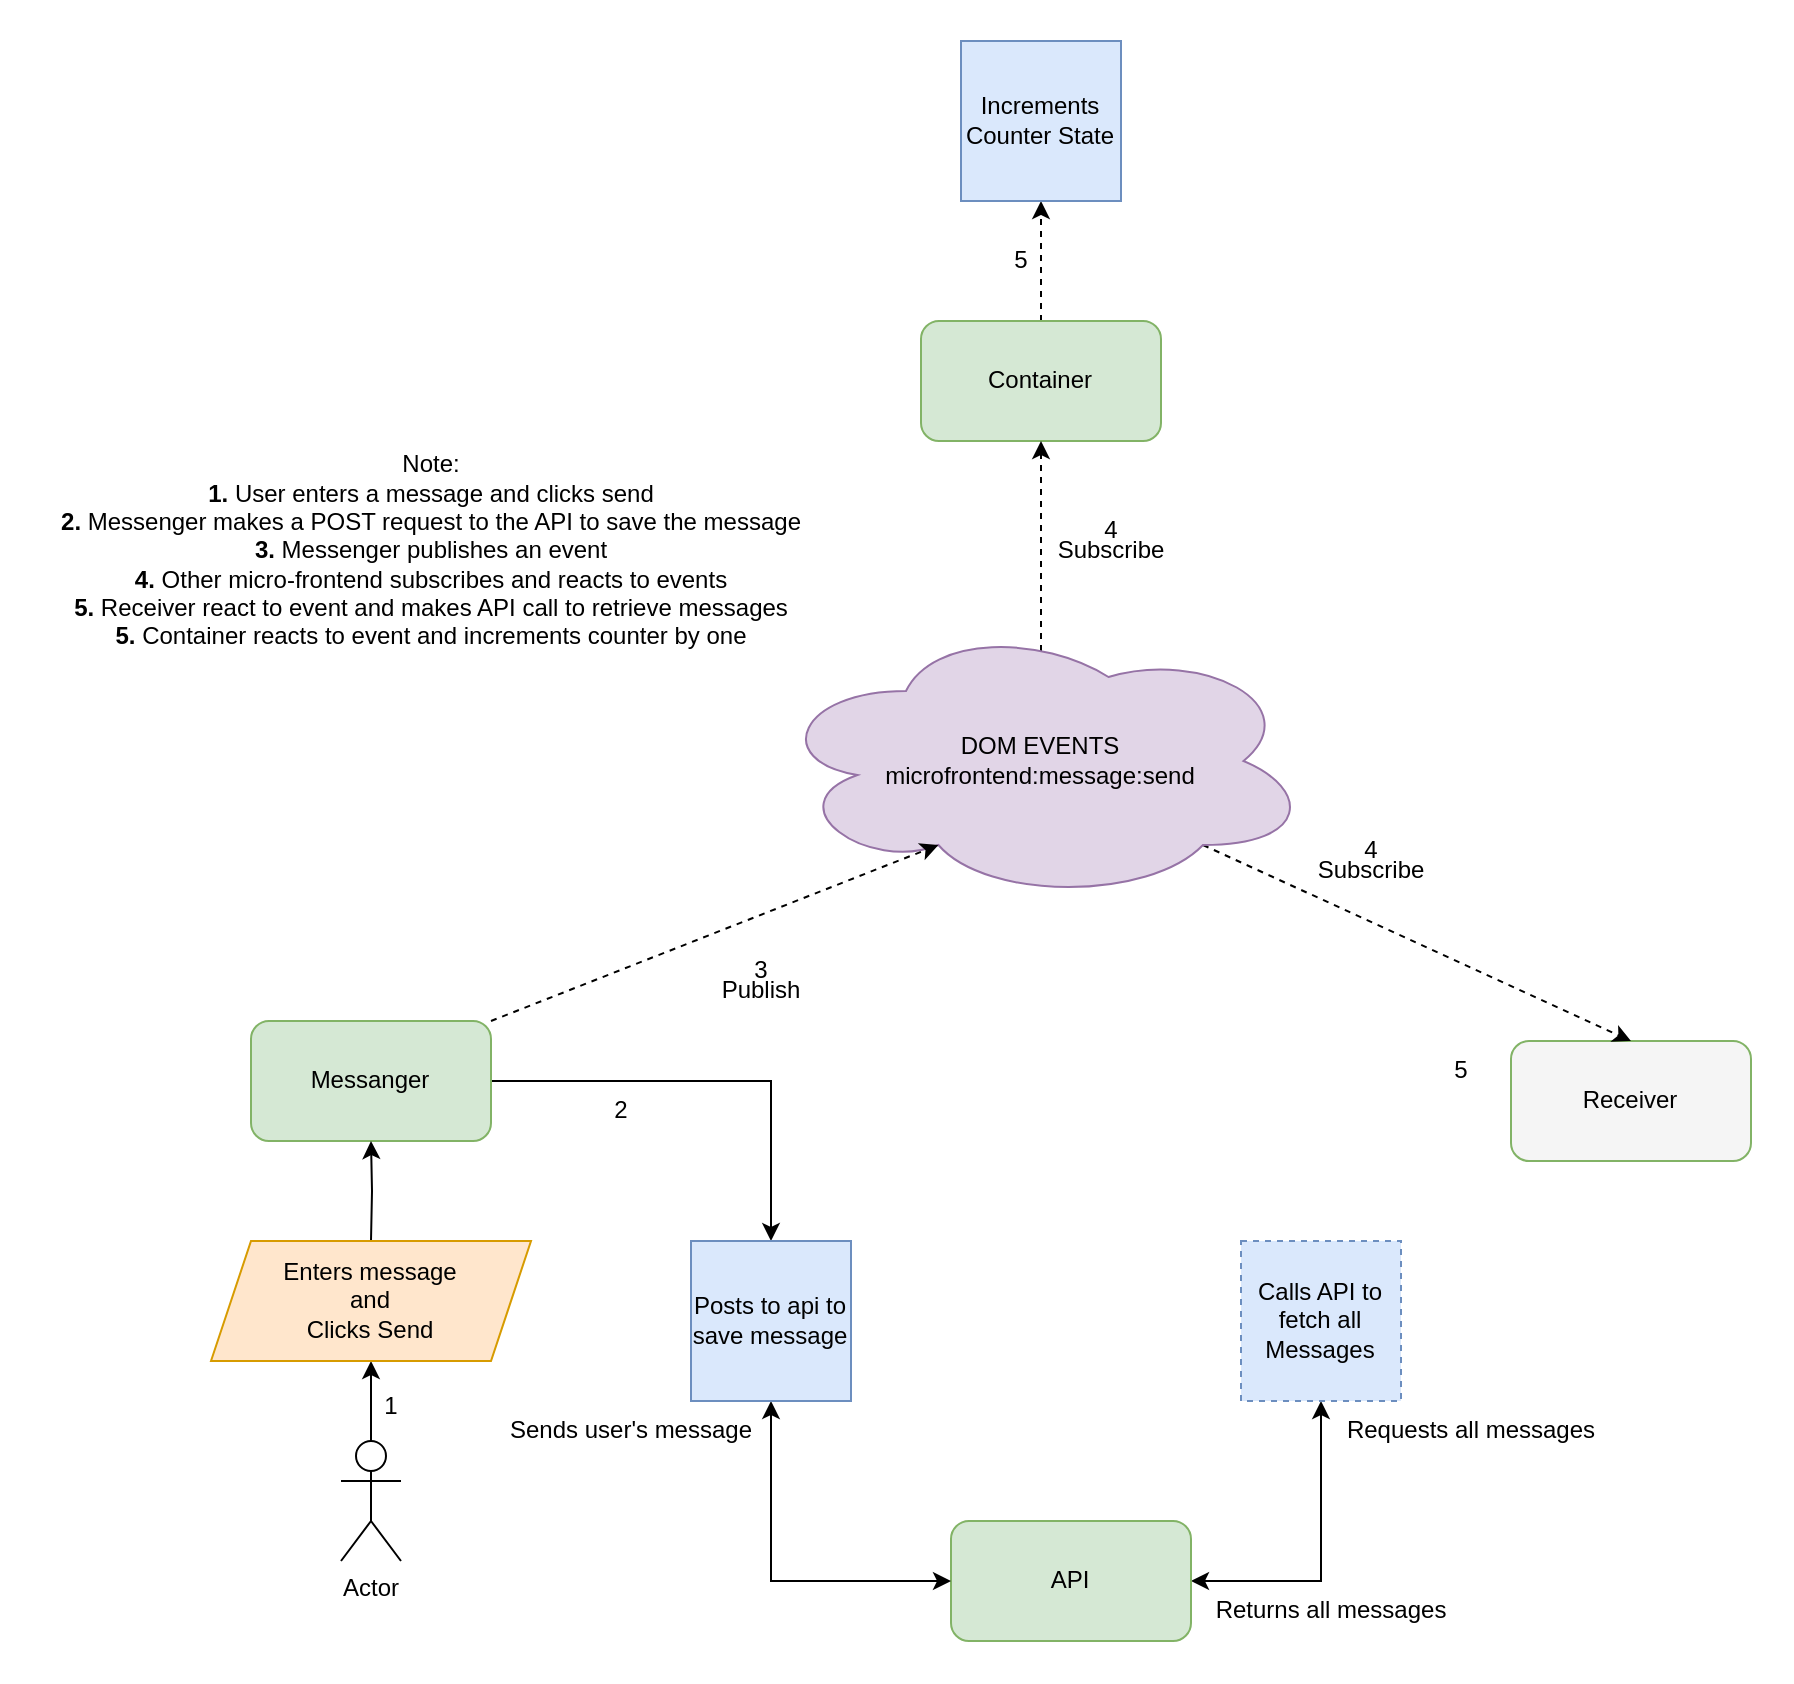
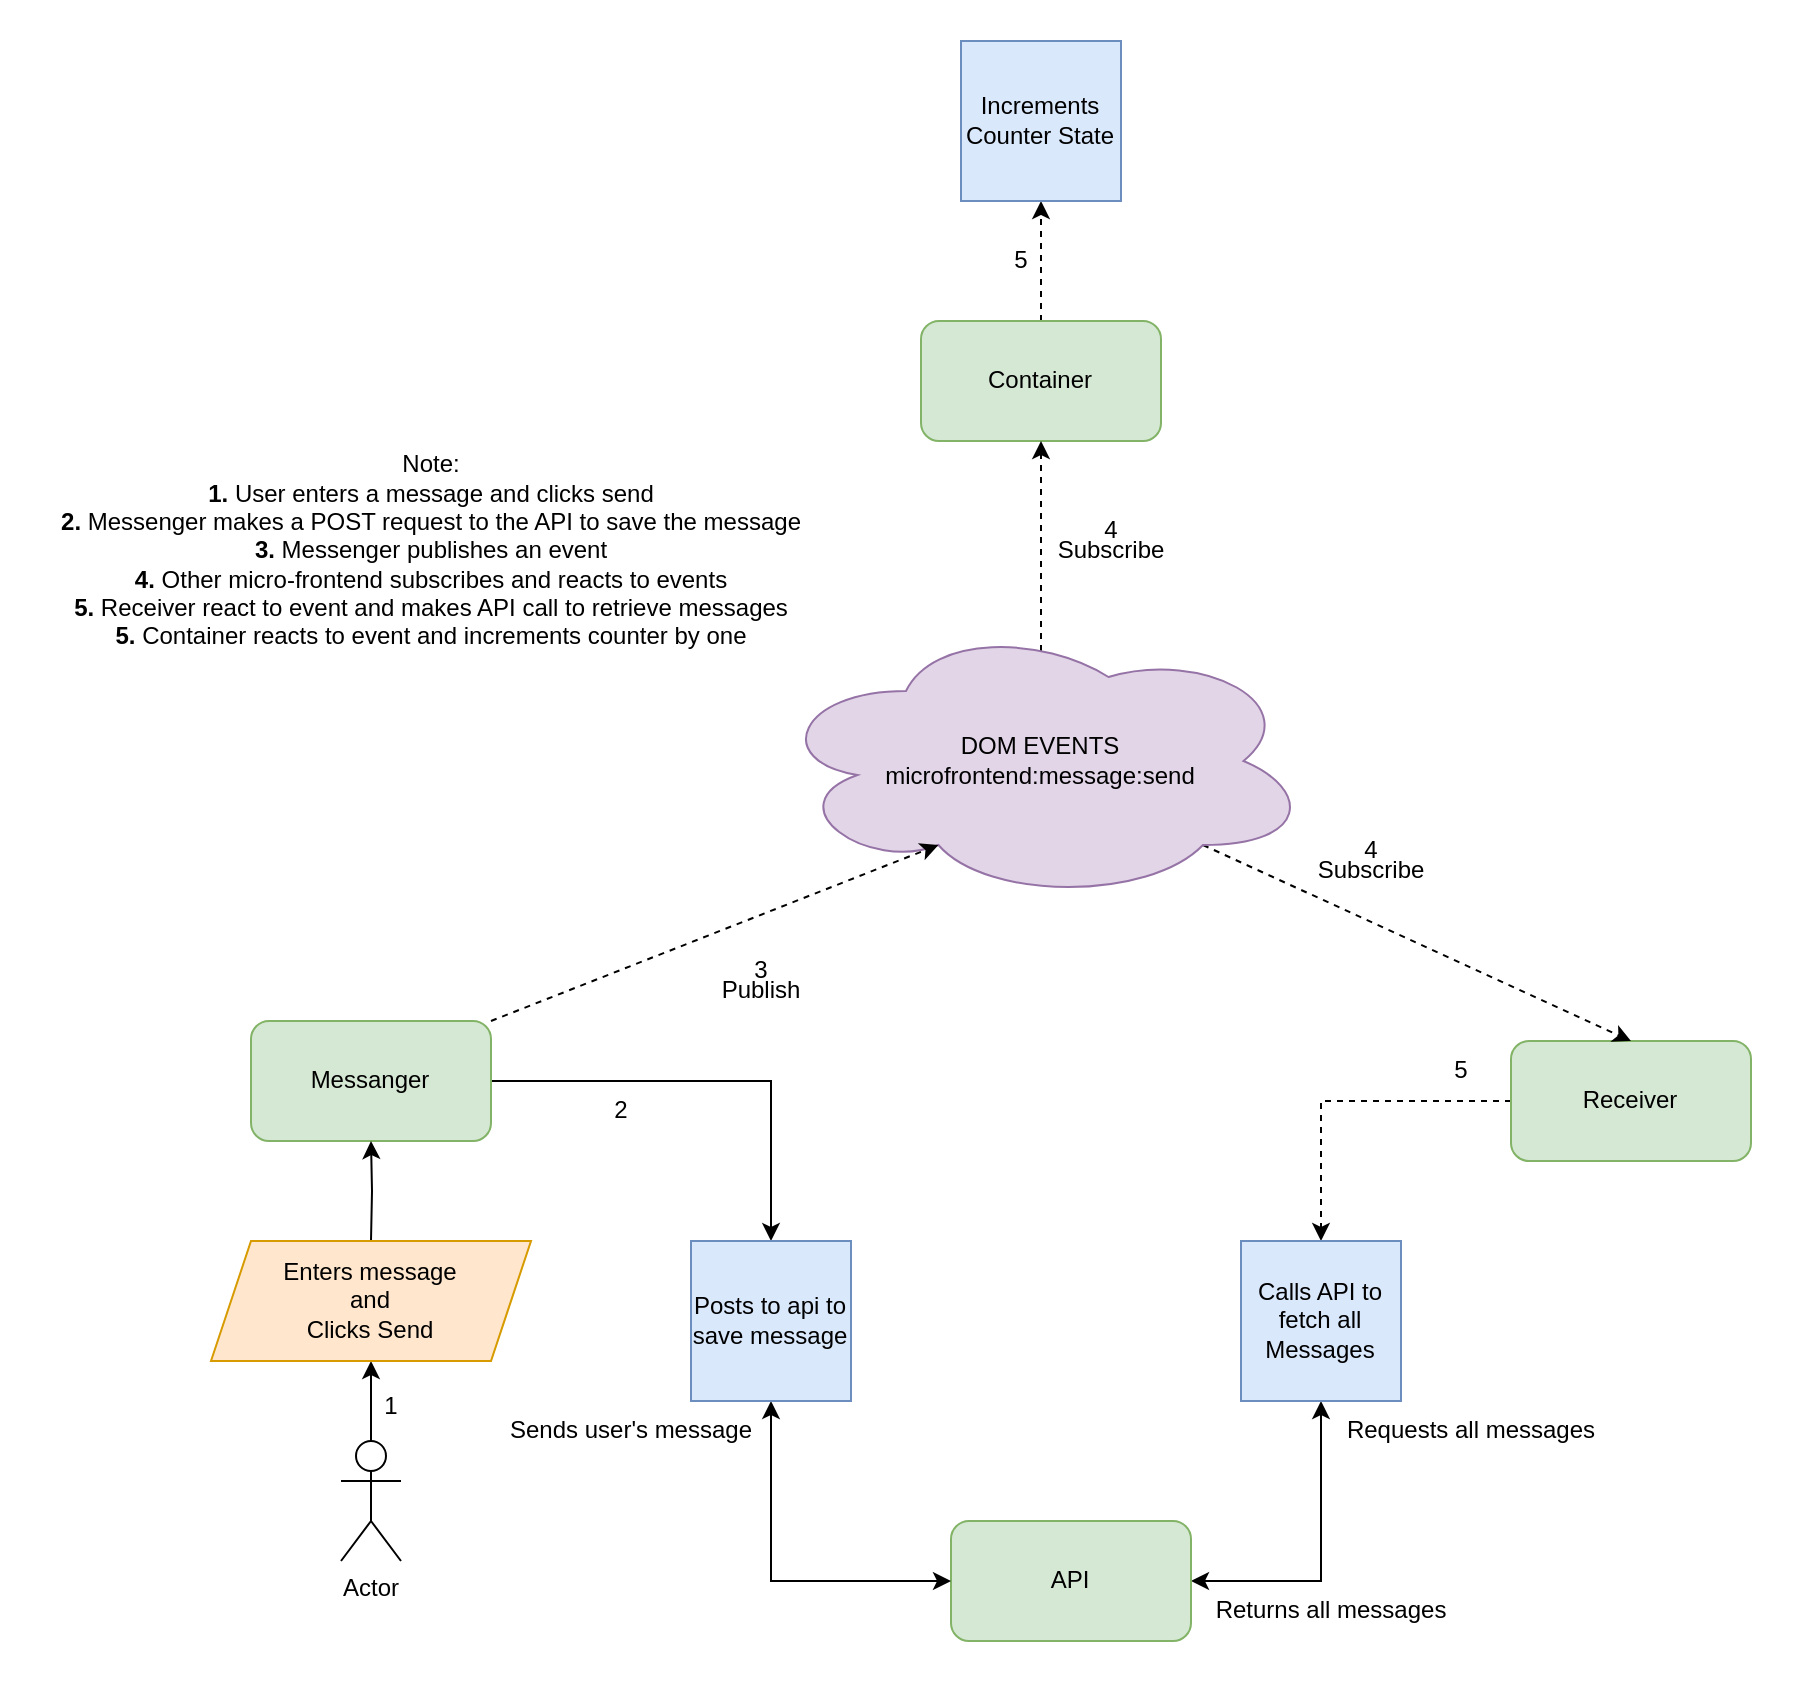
none -> (1353, 1101)
(1631, 1101) -> (1631, 1101)
(1321, 1321) -> (1321, 1321)
